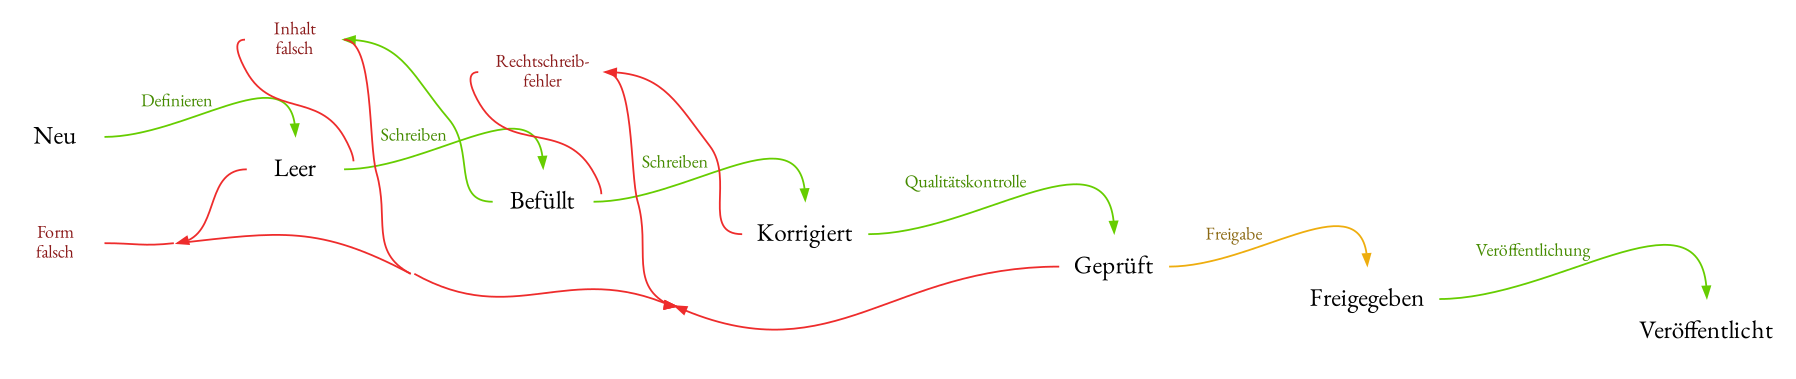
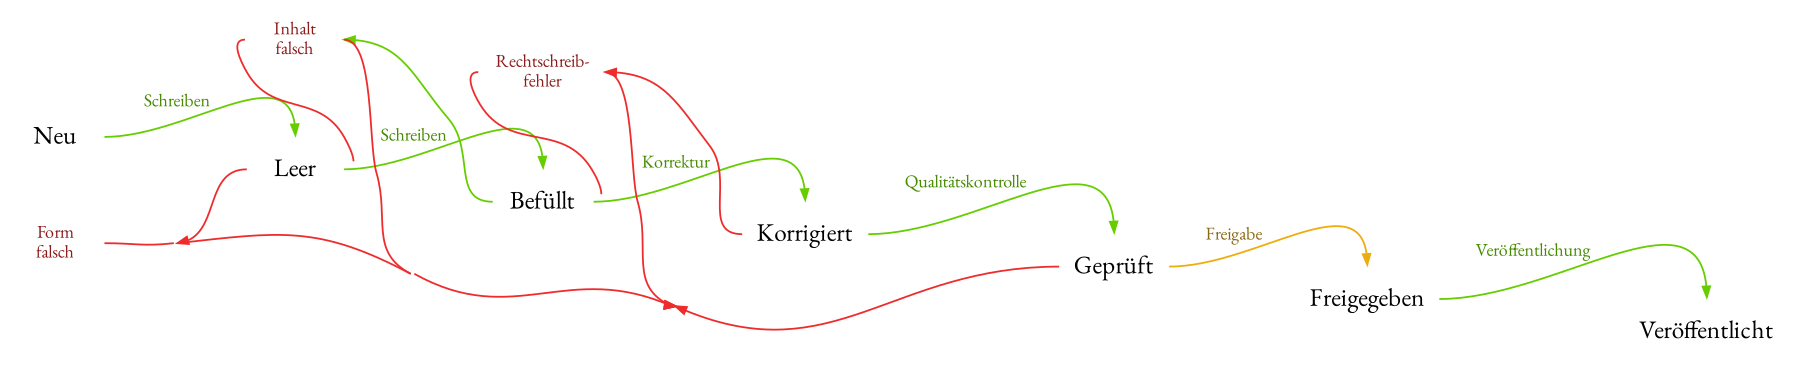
(176, 102) -> (176, 102)
(674, 163) -> (674, 163)
